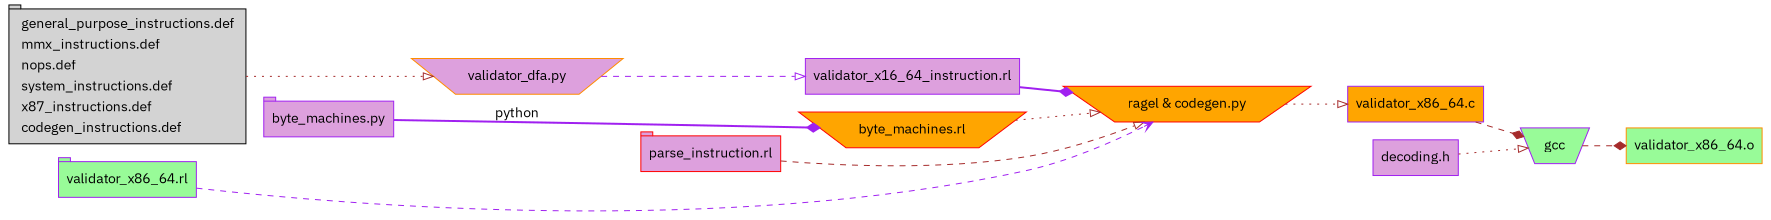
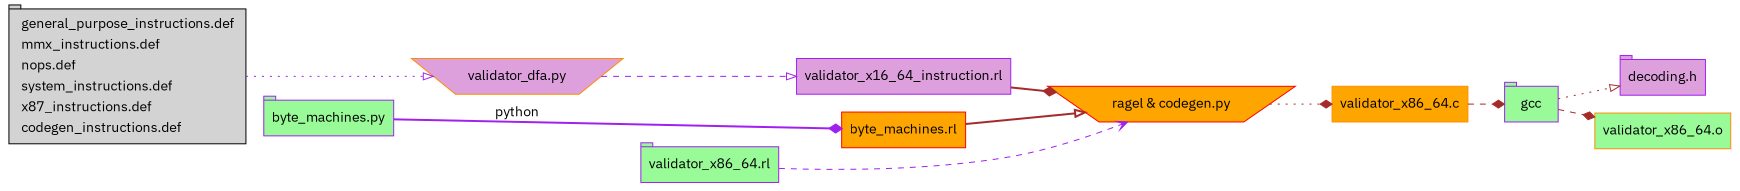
(335, 76) -> (335, 76)
(1040, 89) -> (1027, 89)
(1311, 104) -> (1295, 104)
(1416, 104) -> (1400, 104)
(1053, 117) -> (1020, 119)
(329, 119) -> (329, 118)
(912, 130) -> (904, 130)
(1555, 146) -> (1531, 104)
(1488, 151) -> (1584, 93)
(711, 154) -> none
(1416, 158) -> (1663, 77)
